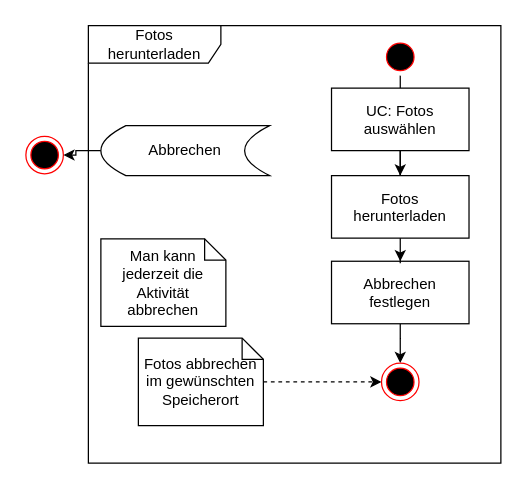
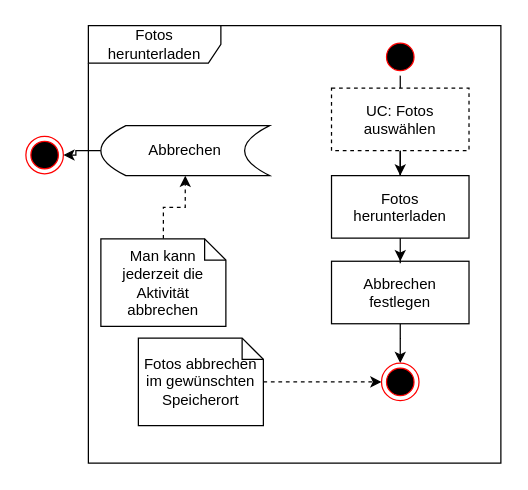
(400, 119) -> (400, 119)
none -> (169, 207)
